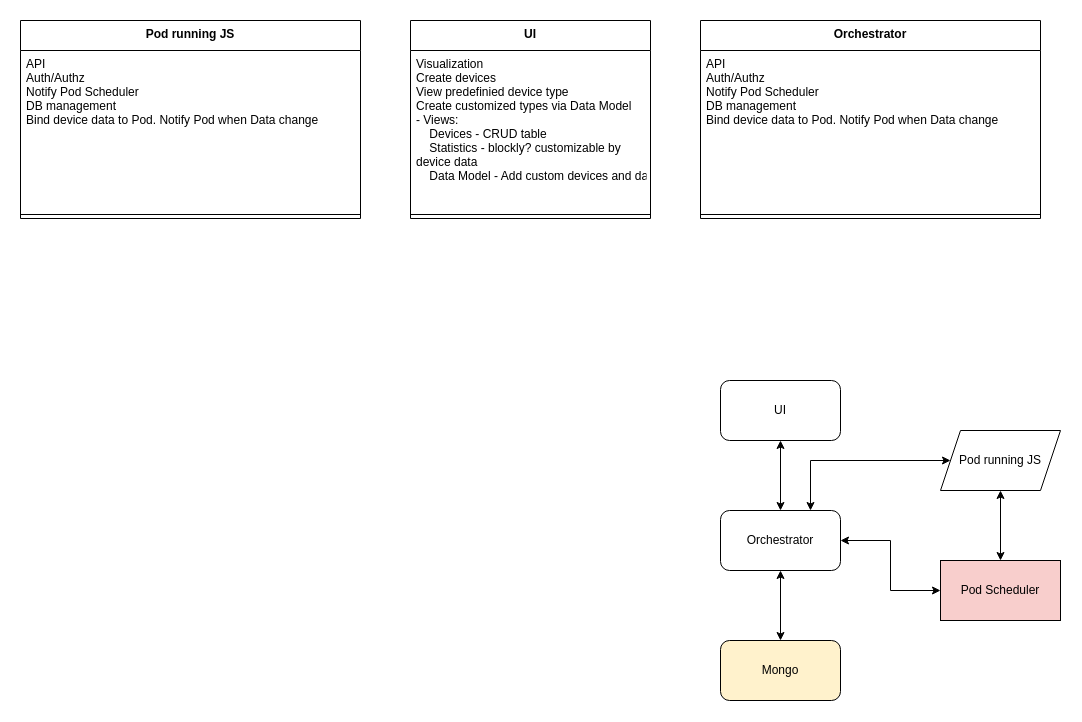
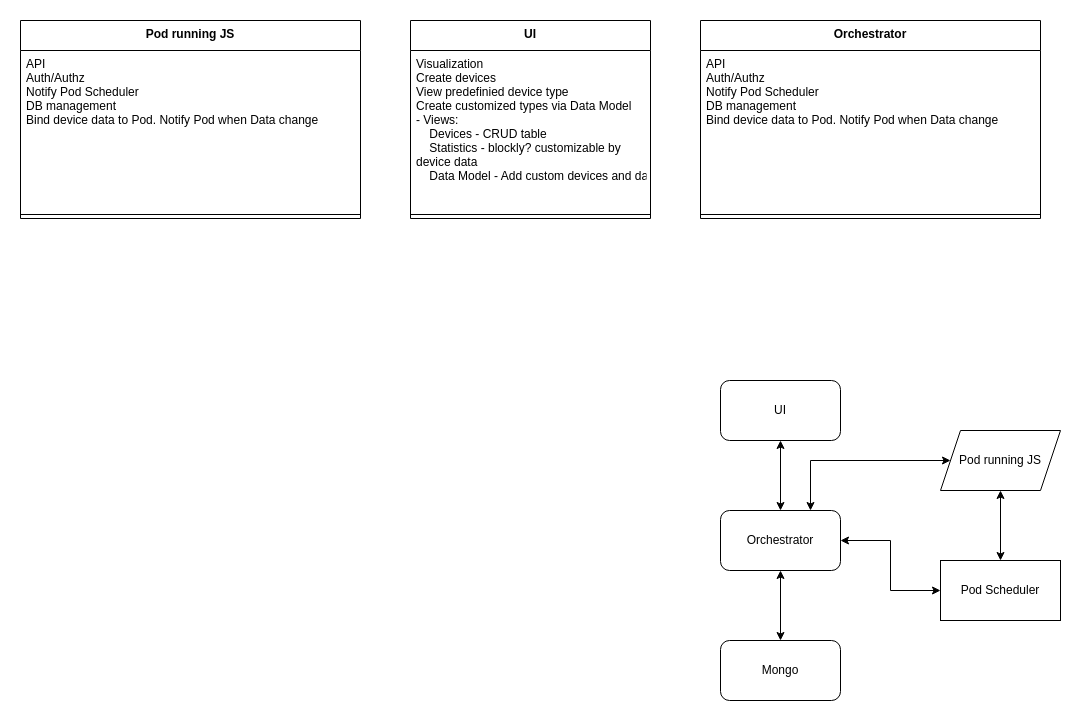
(1001, 591) -> (1001, 591)
(781, 671) -> (781, 671)
